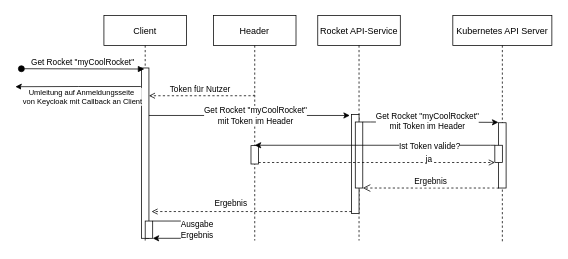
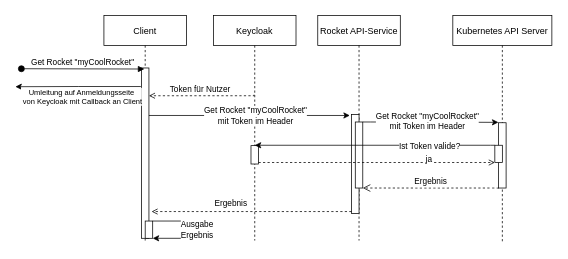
(254, 31) -> (254, 31)
